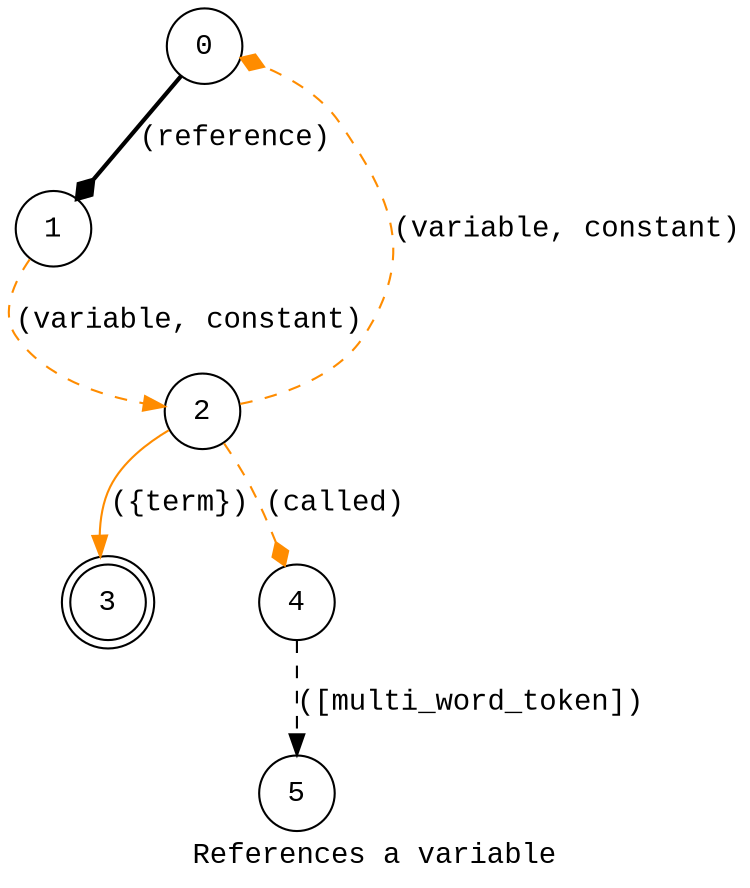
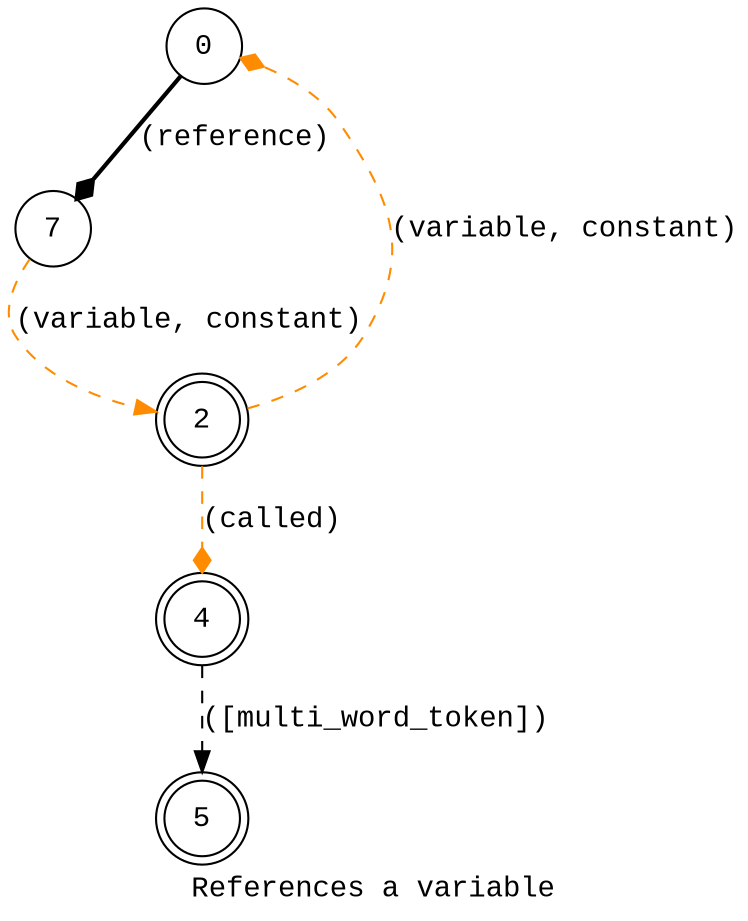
(53, 229) -> (53, 229)
(202, 411) -> (202, 420)
(108, 602) -> none
(297, 602) -> (202, 619)
(297, 793) -> (202, 818)
